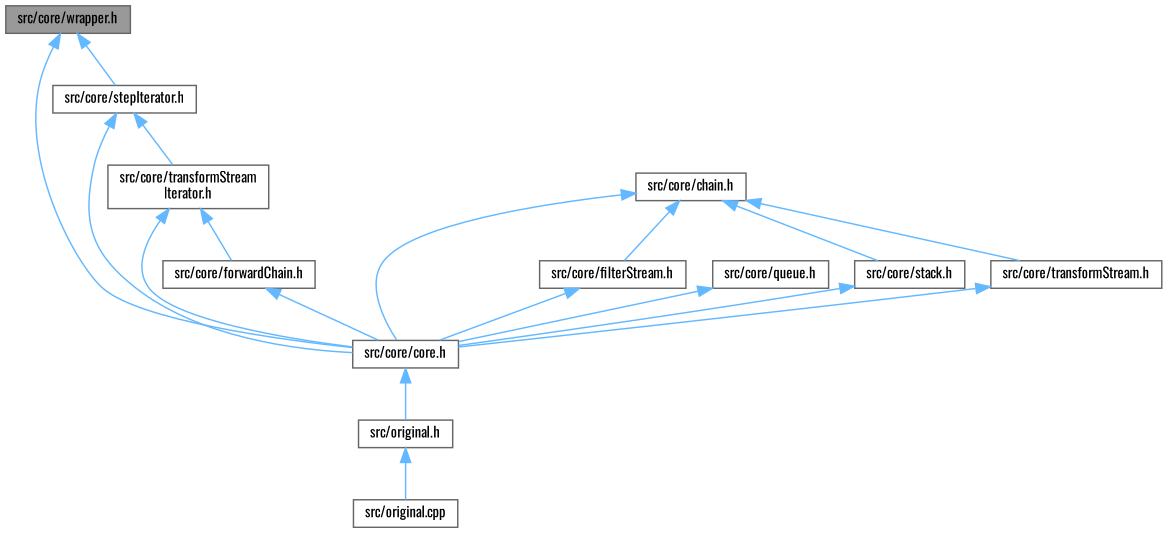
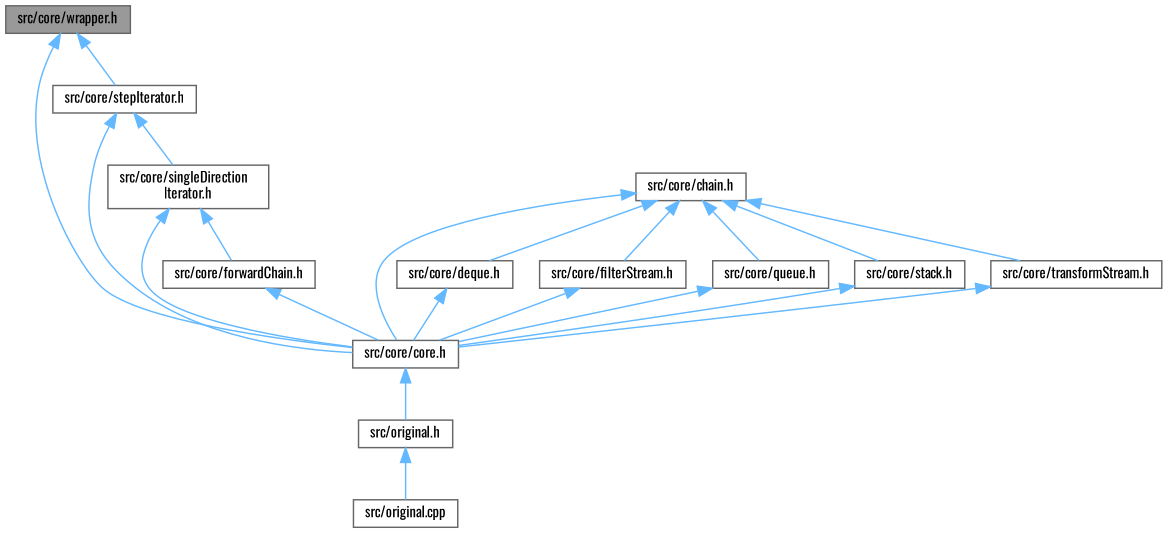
(188, 187) -> (188, 187)
none -> (736, 236)
none -> (455, 275)
